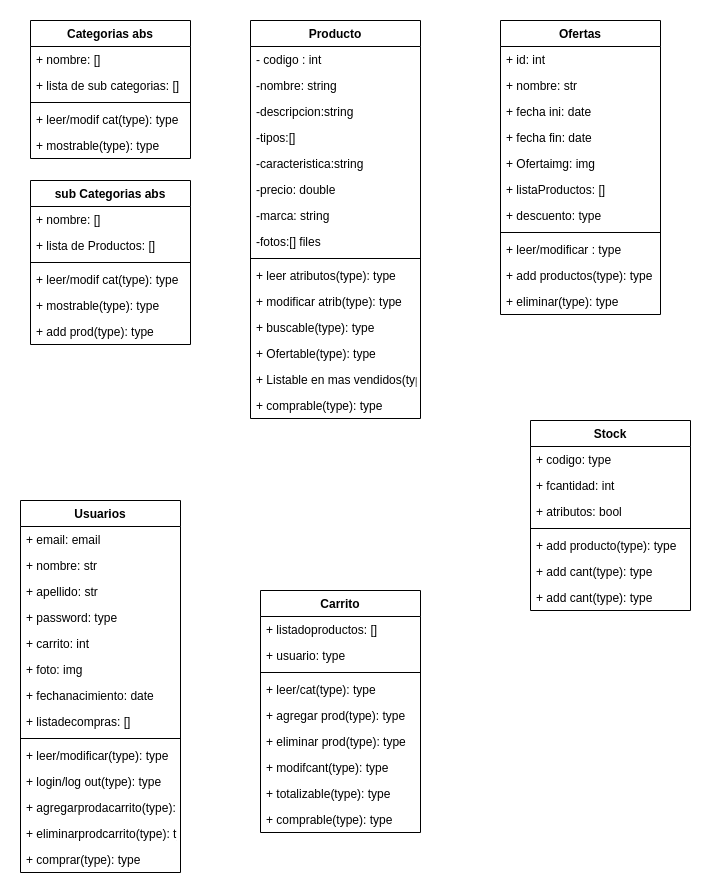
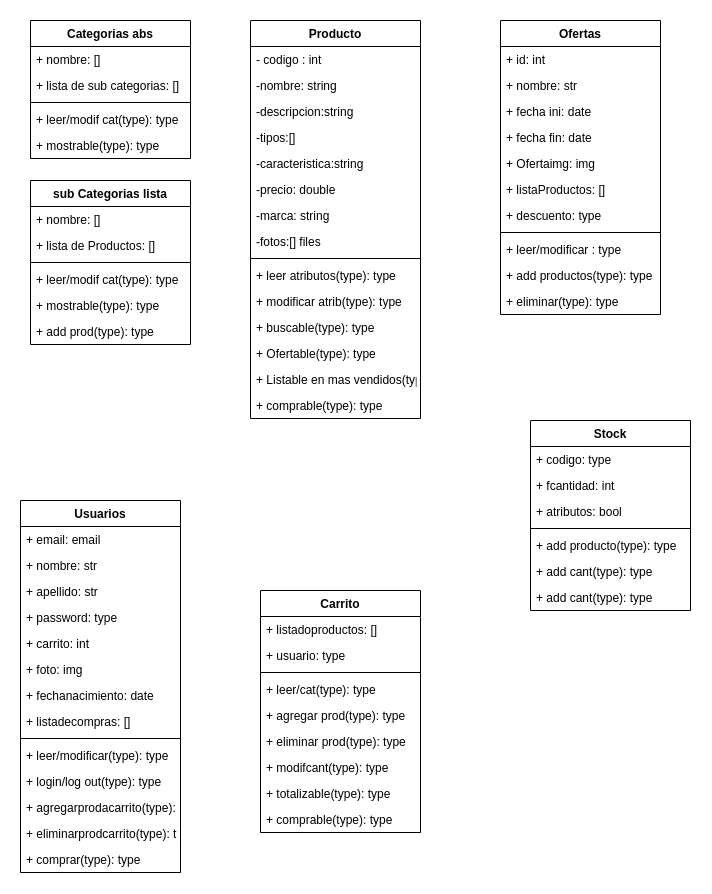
(110, 194) -> (110, 194)
